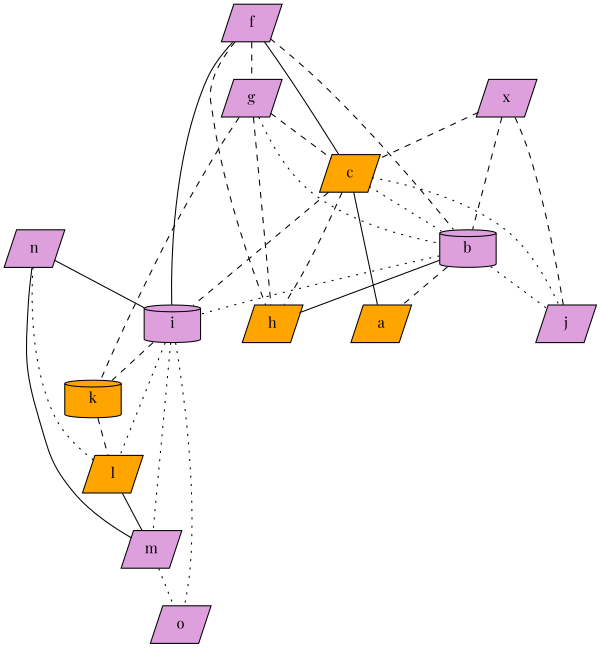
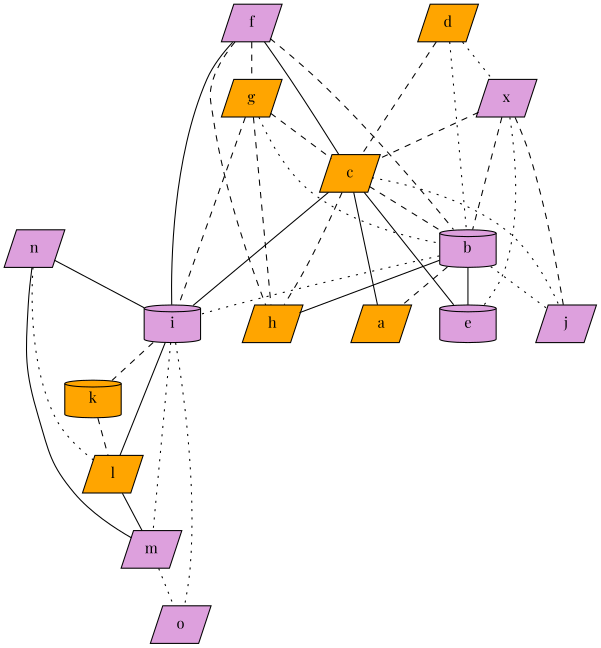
none -> (448, 23)
(252, 98) -> (252, 98)
(405, 209) -> (405, 209)
(164, 246) -> (212, 211)
(257, 252) -> (257, 252)
none -> (468, 324)
(143, 399) -> (143, 399)
